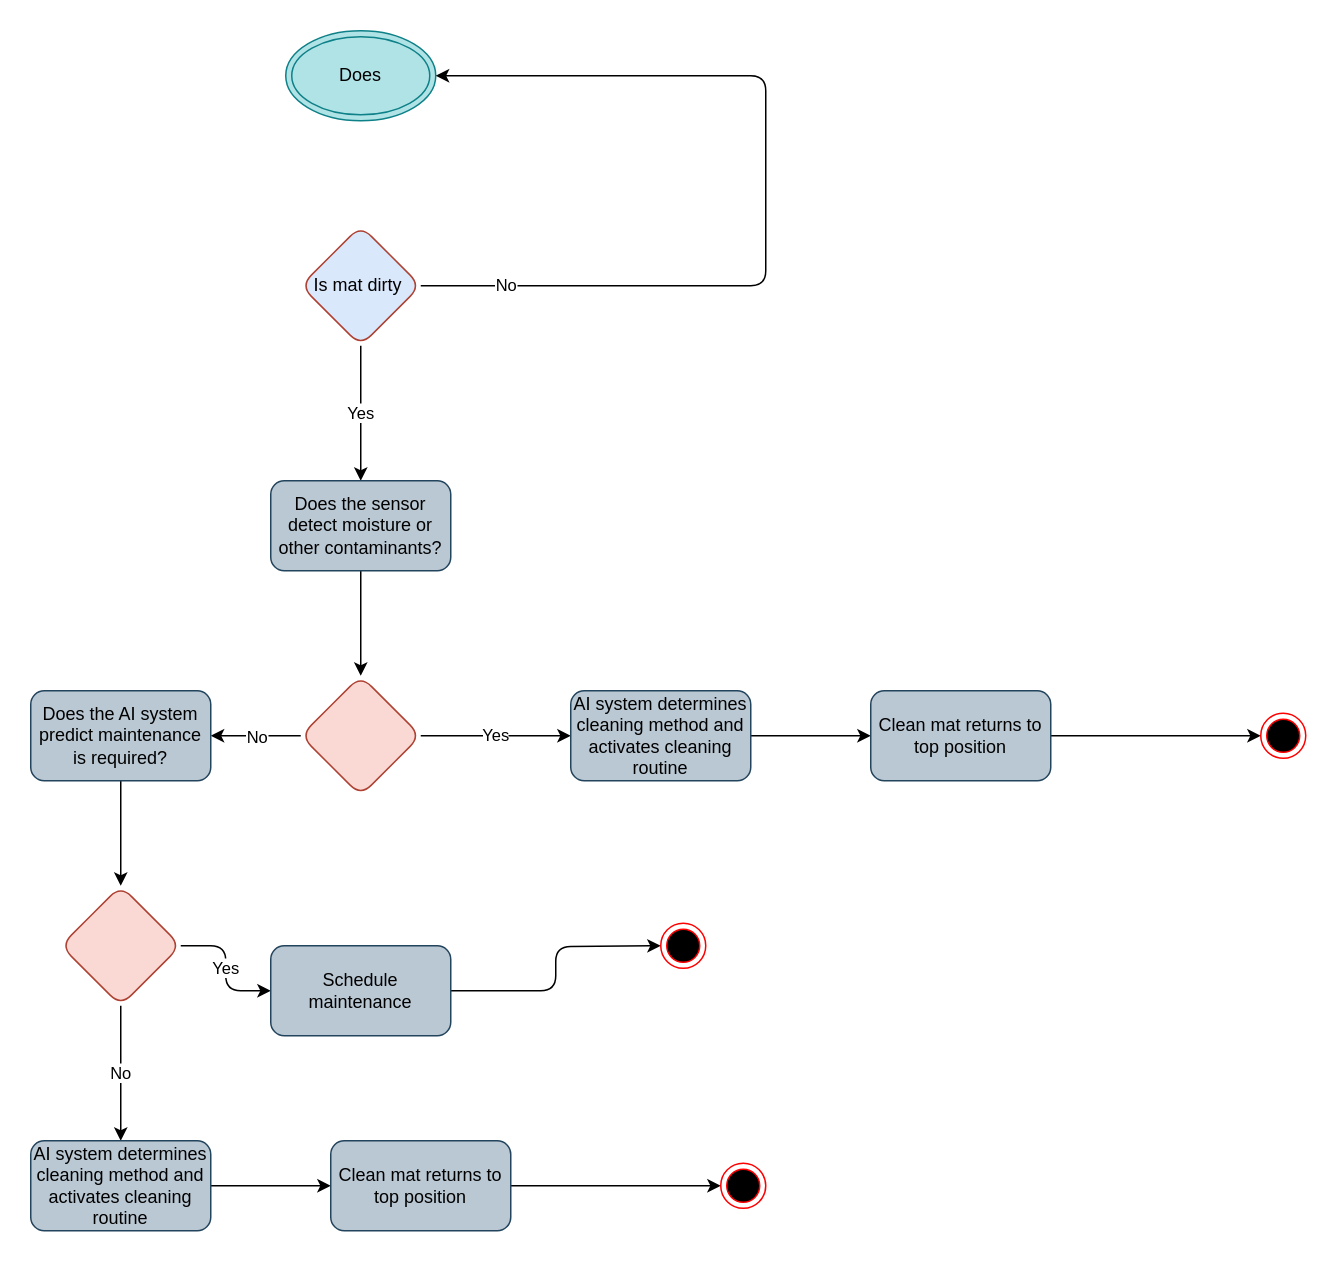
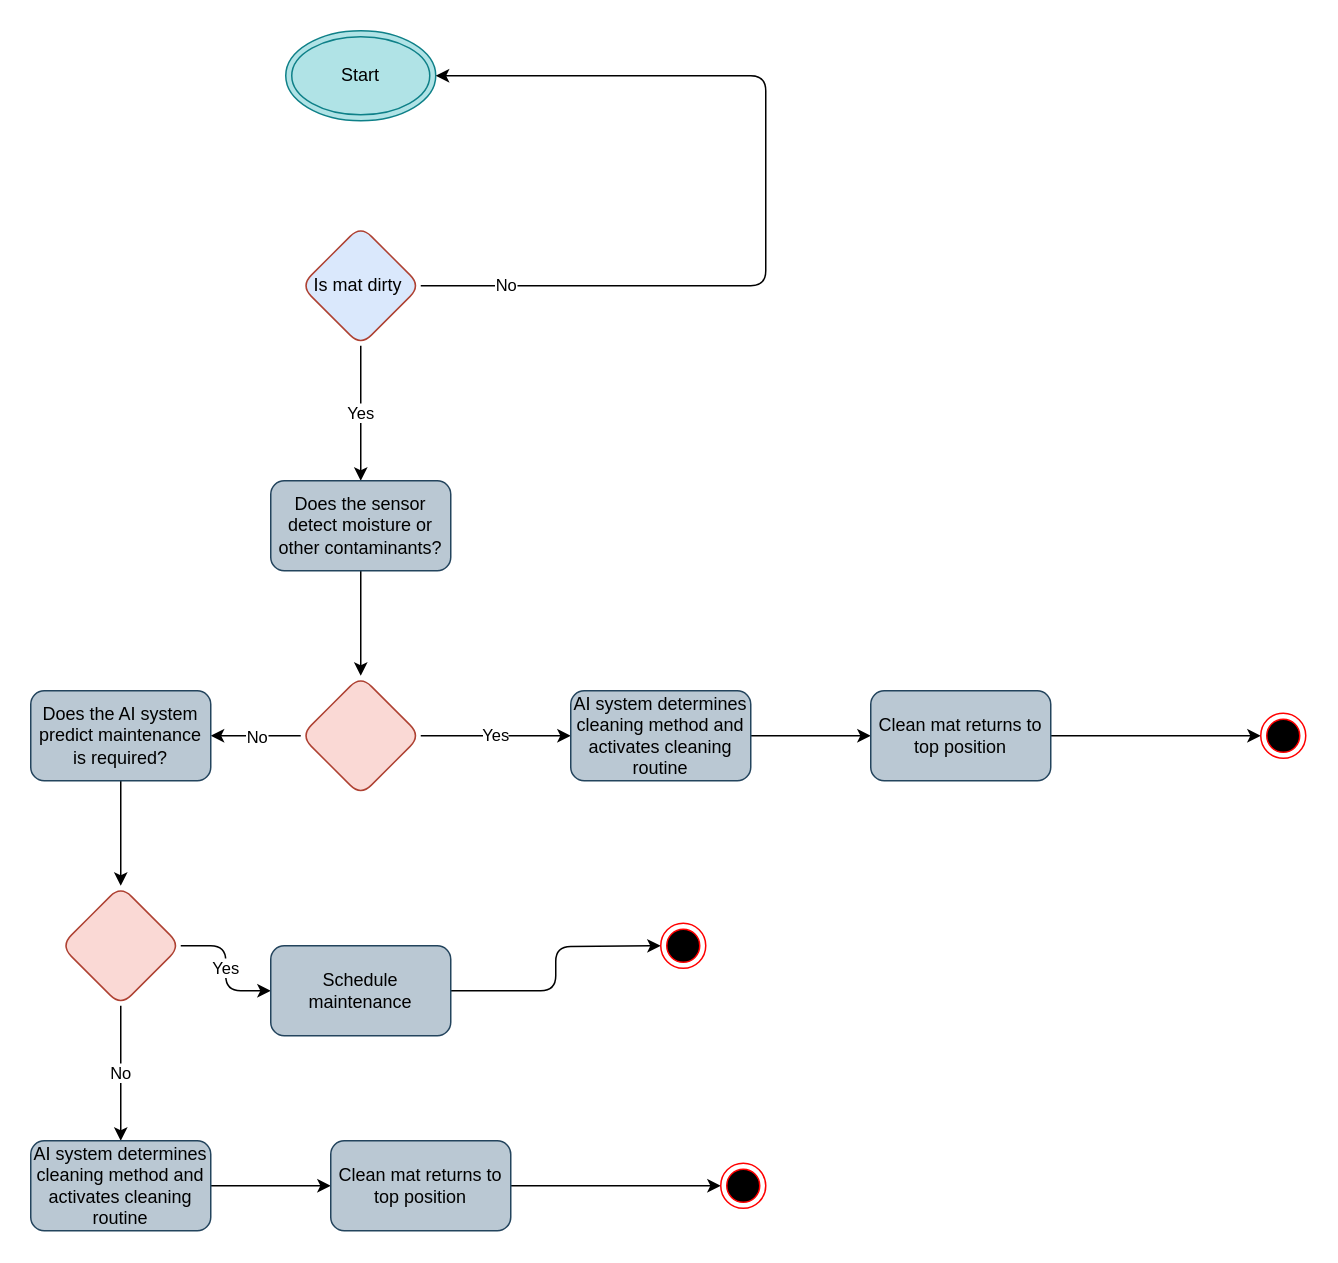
(361, 76) -> (361, 76)
